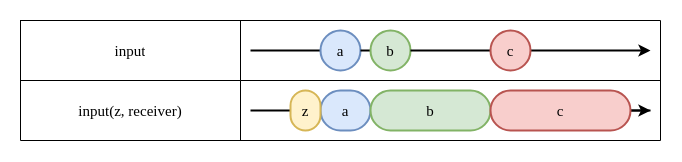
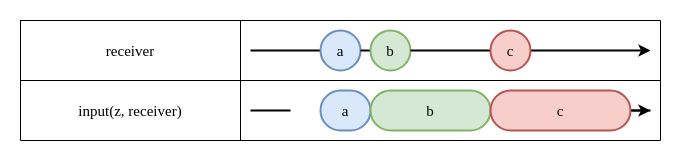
(131, 51) -> (131, 51)
(306, 111) -> none
